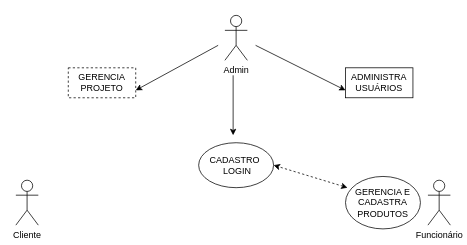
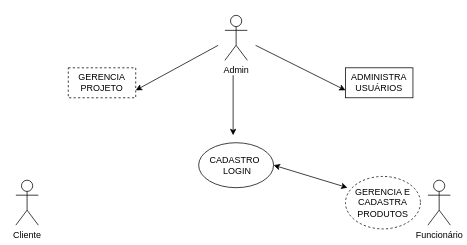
(310, 176) -> (310, 176)
(383, 203) -> (383, 203)
